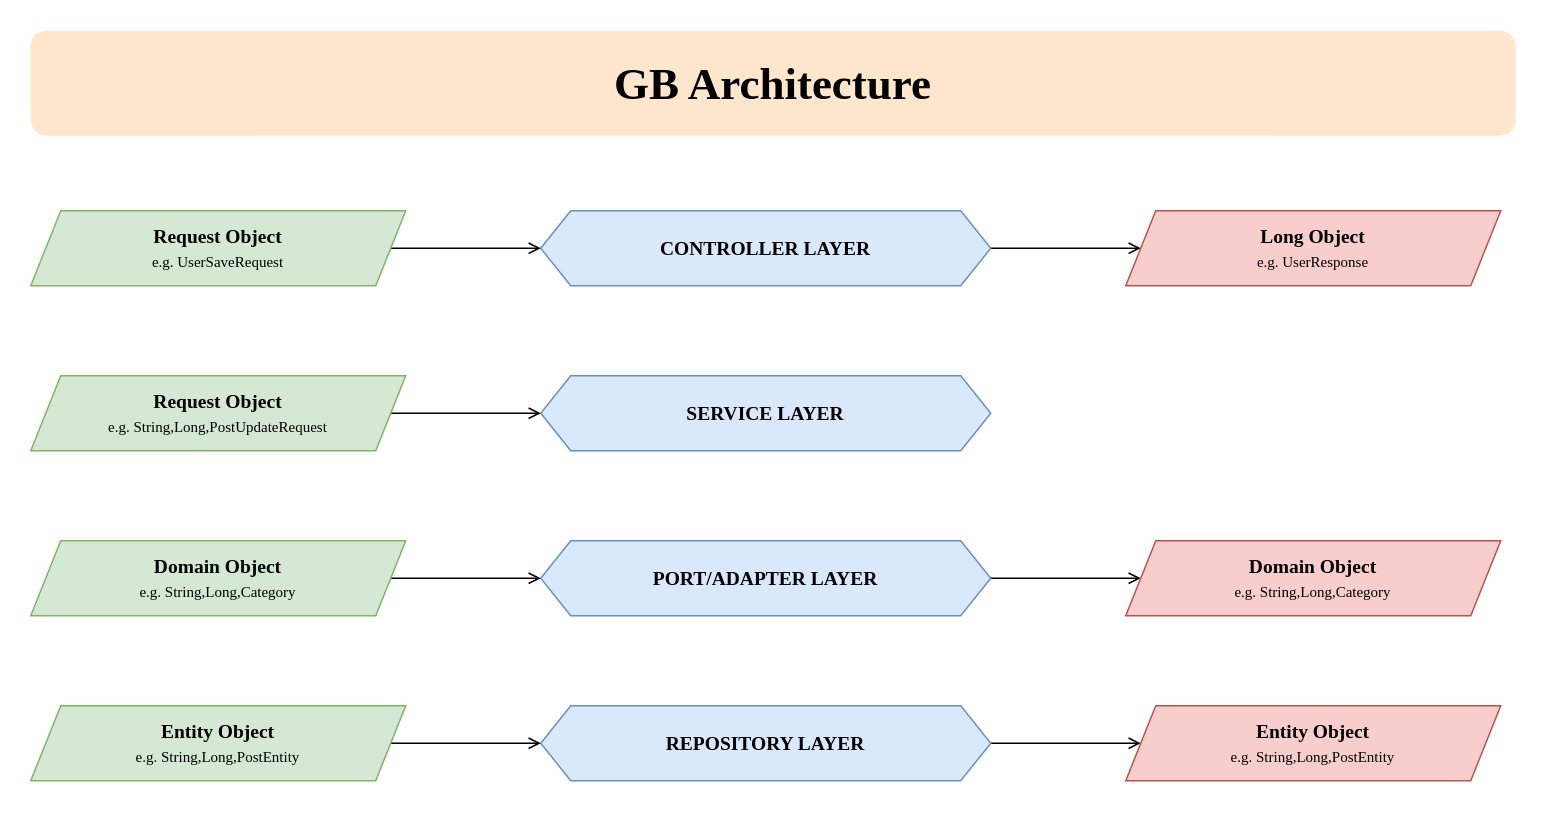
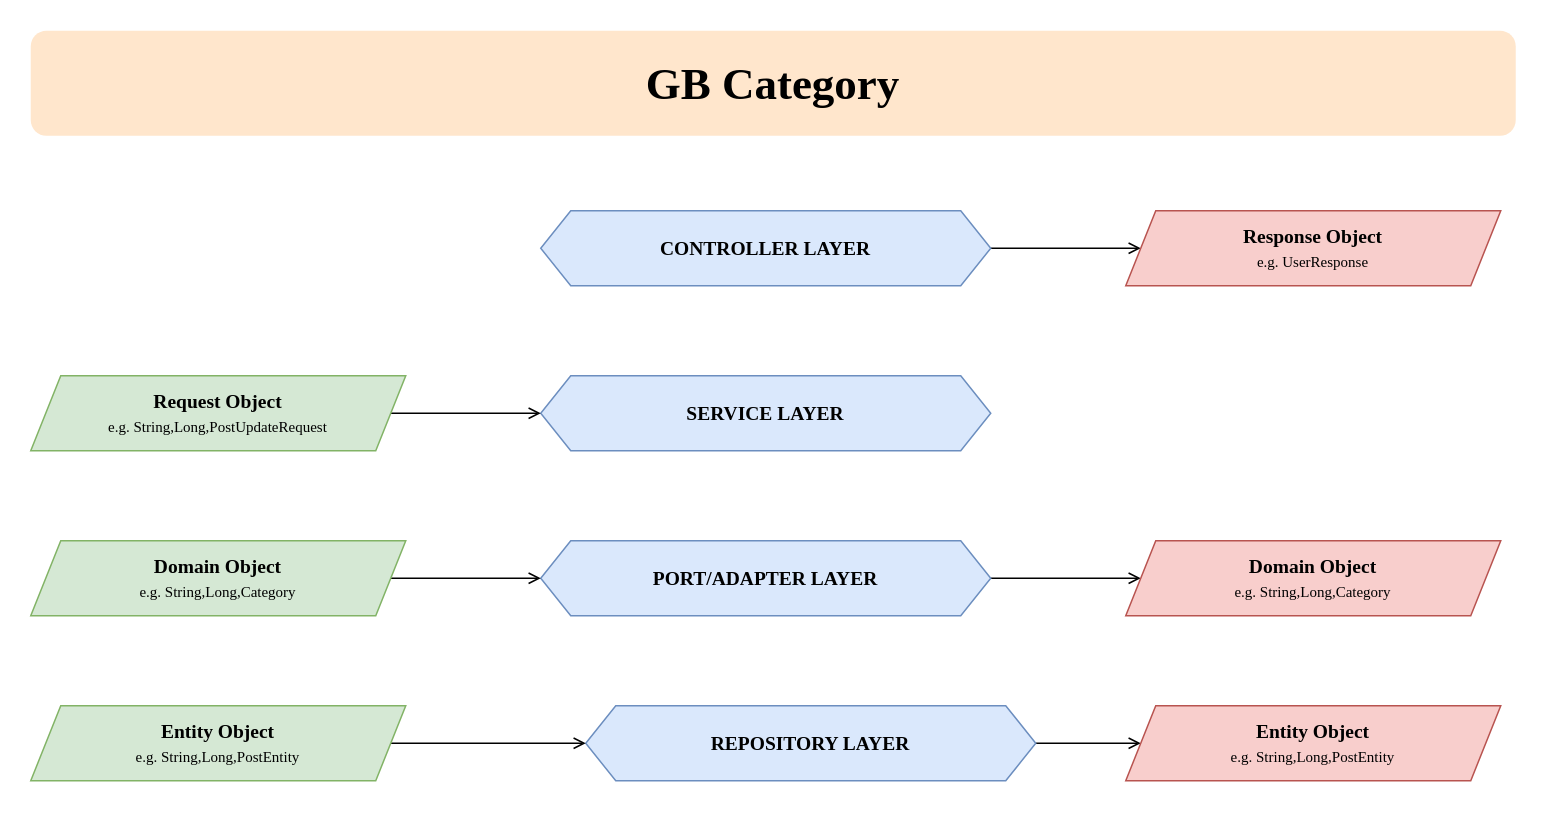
(773, 83) -> (773, 83)
(218, 248) -> none
(464, 248) -> none
(1313, 248) -> (1313, 248)
(766, 743) -> (811, 743)
